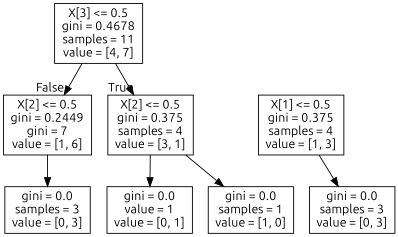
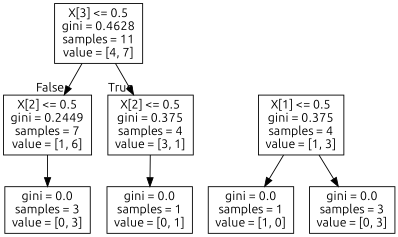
(99, 33) -> (99, 33)
(48, 125) -> (48, 125)
(201, 168) -> (276, 167)
(150, 210) -> (150, 210)
